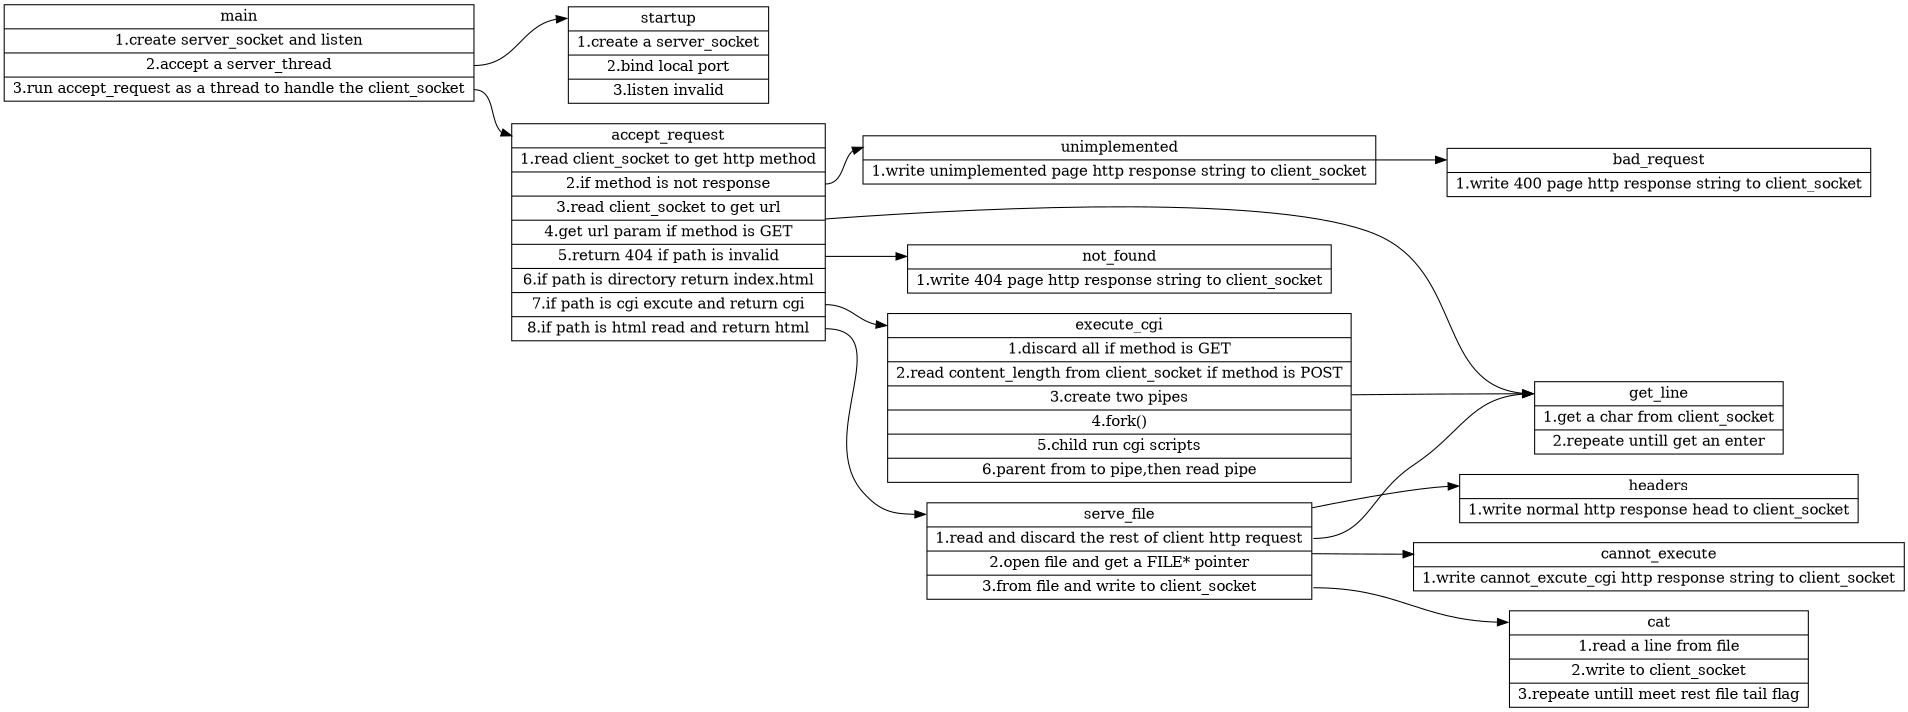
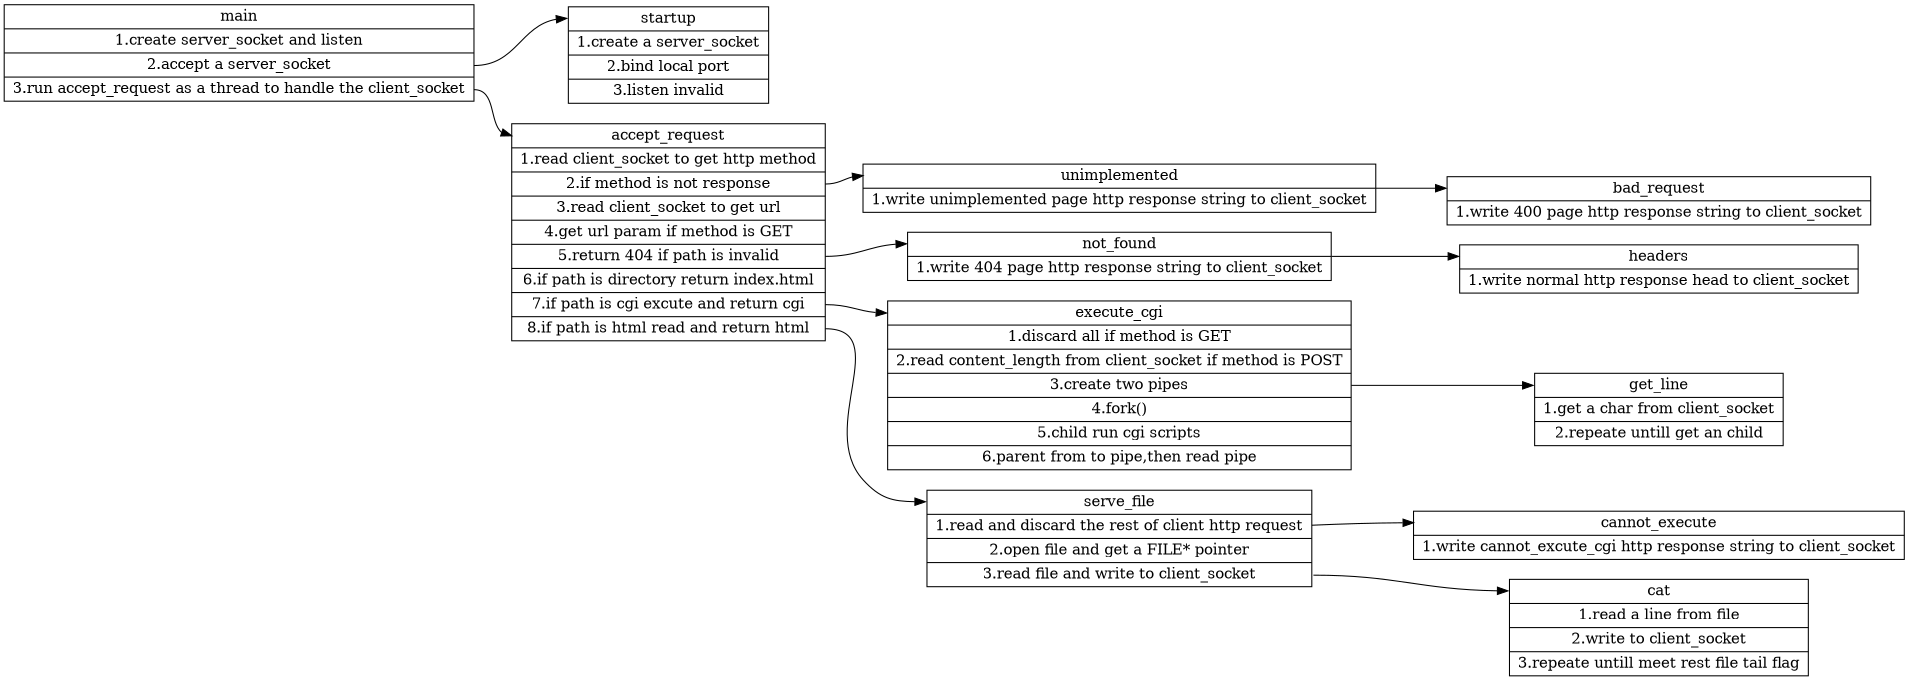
(239, 64) -> (239, 64)
(1215, 209) -> none
(1659, 441) -> (1659, 433)
(1415, 464) -> none
(1370, 497) -> (1390, 256)
(1119, 587) -> (1119, 574)
